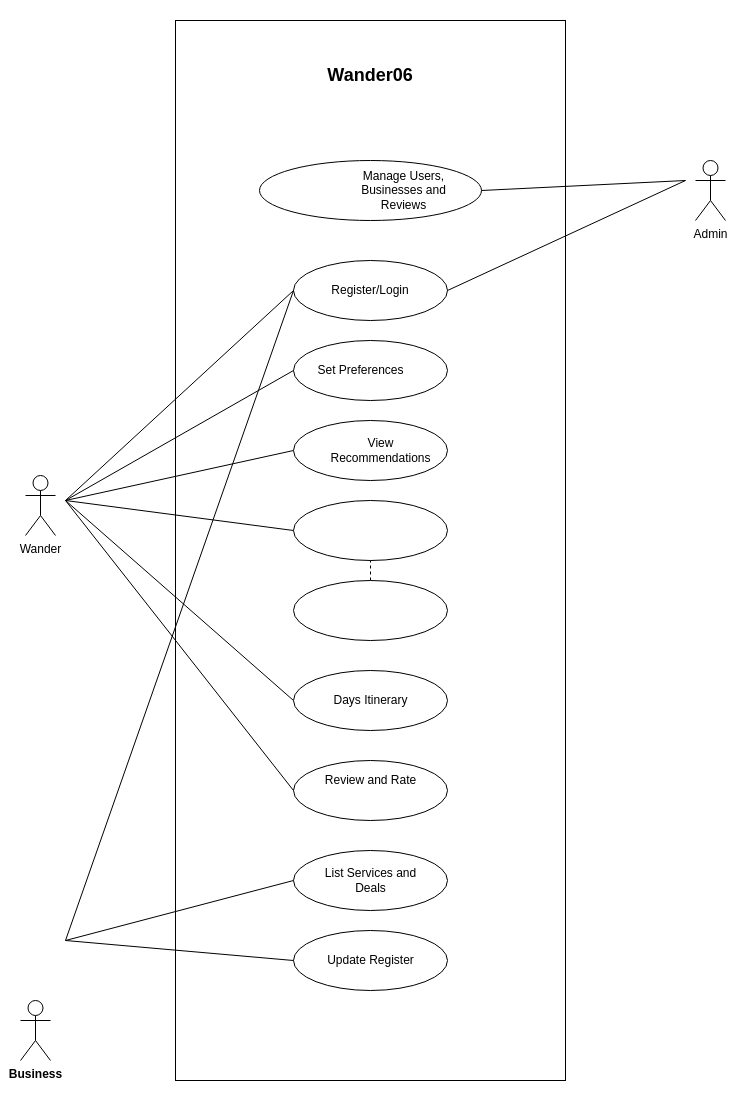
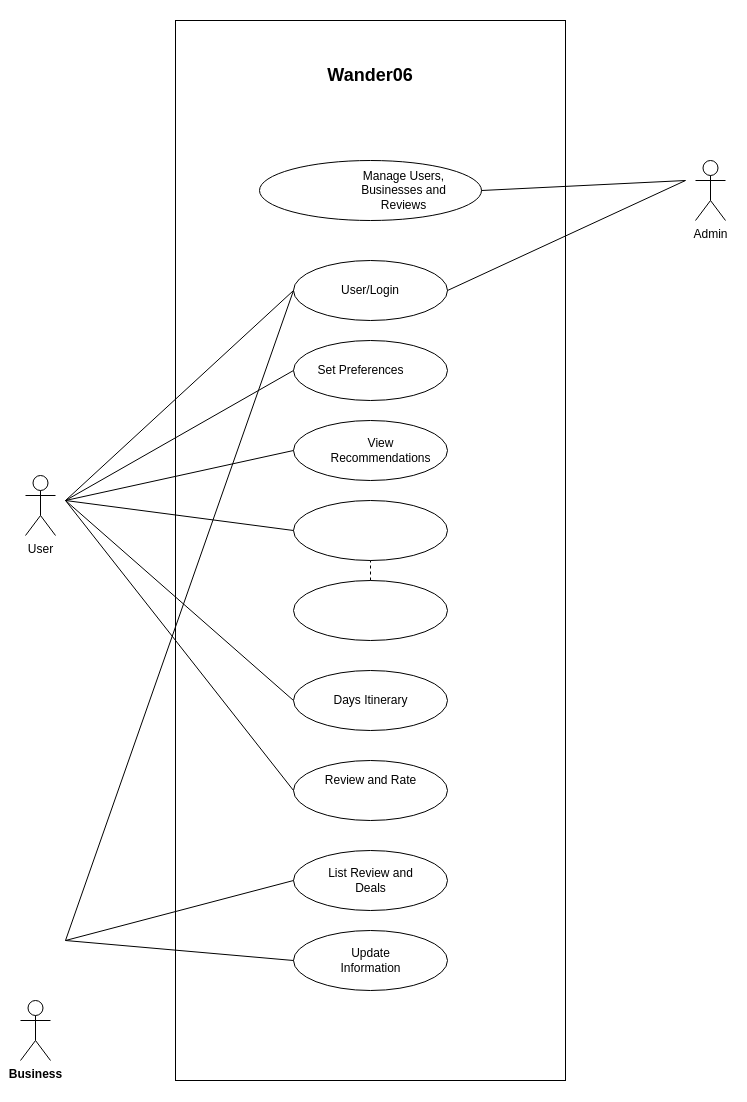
(371, 291) -> (371, 291)
(41, 550) -> (41, 550)
(371, 881) -> (371, 881)
(371, 961) -> (371, 961)
